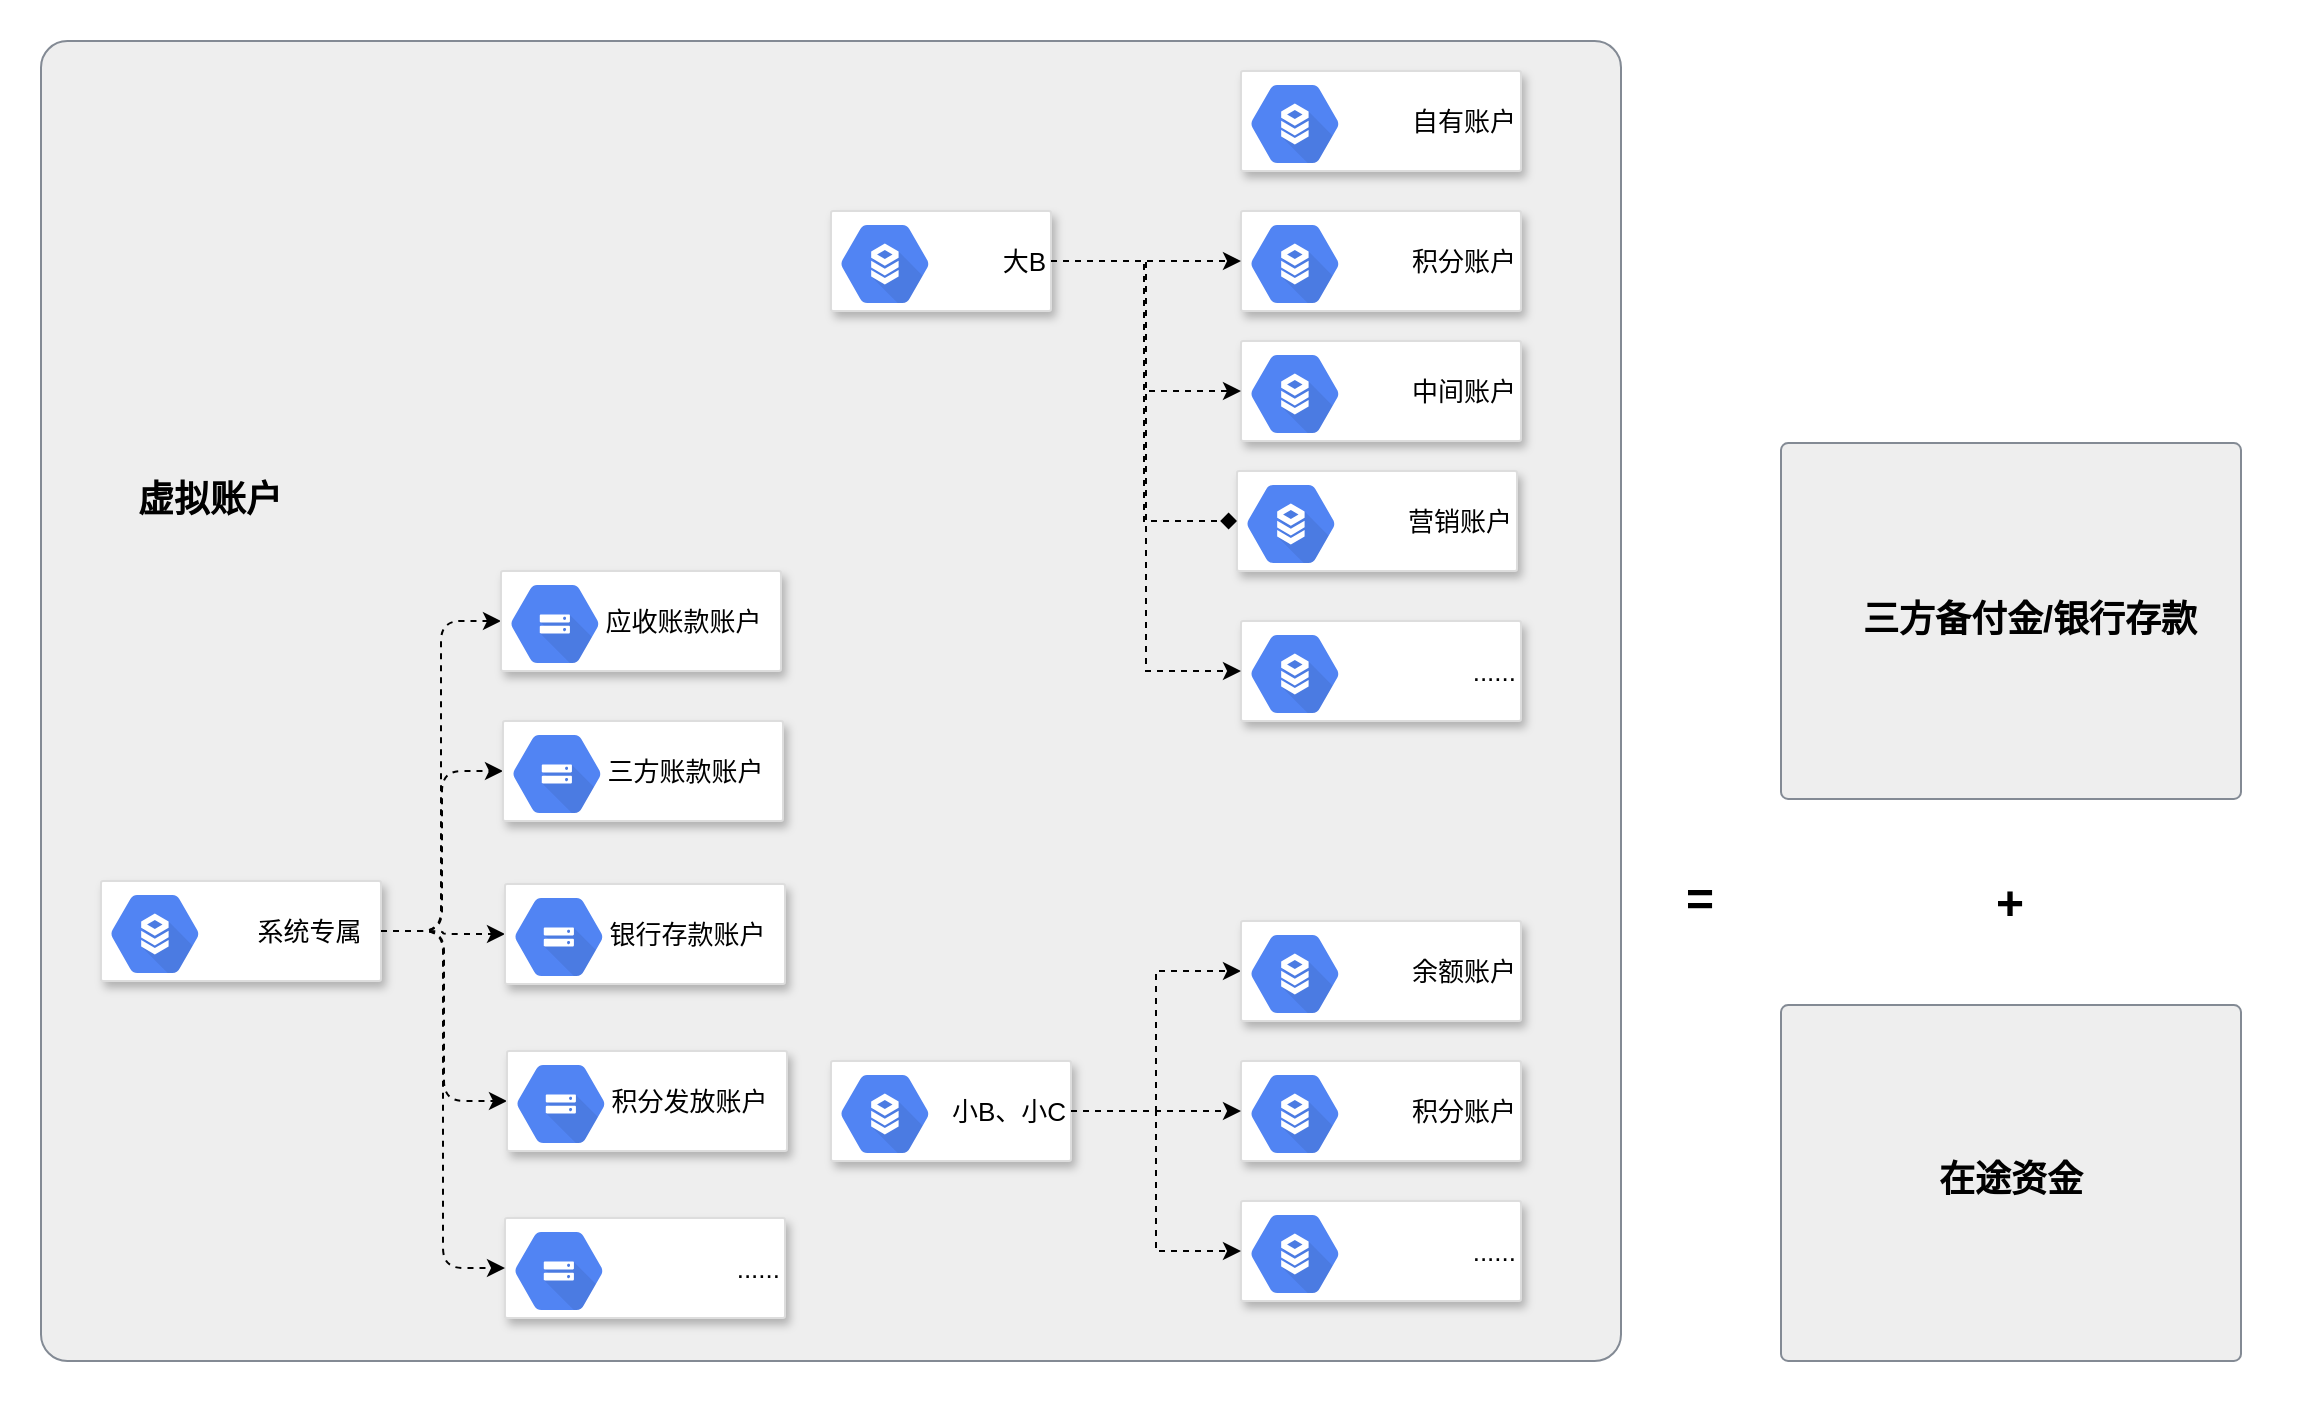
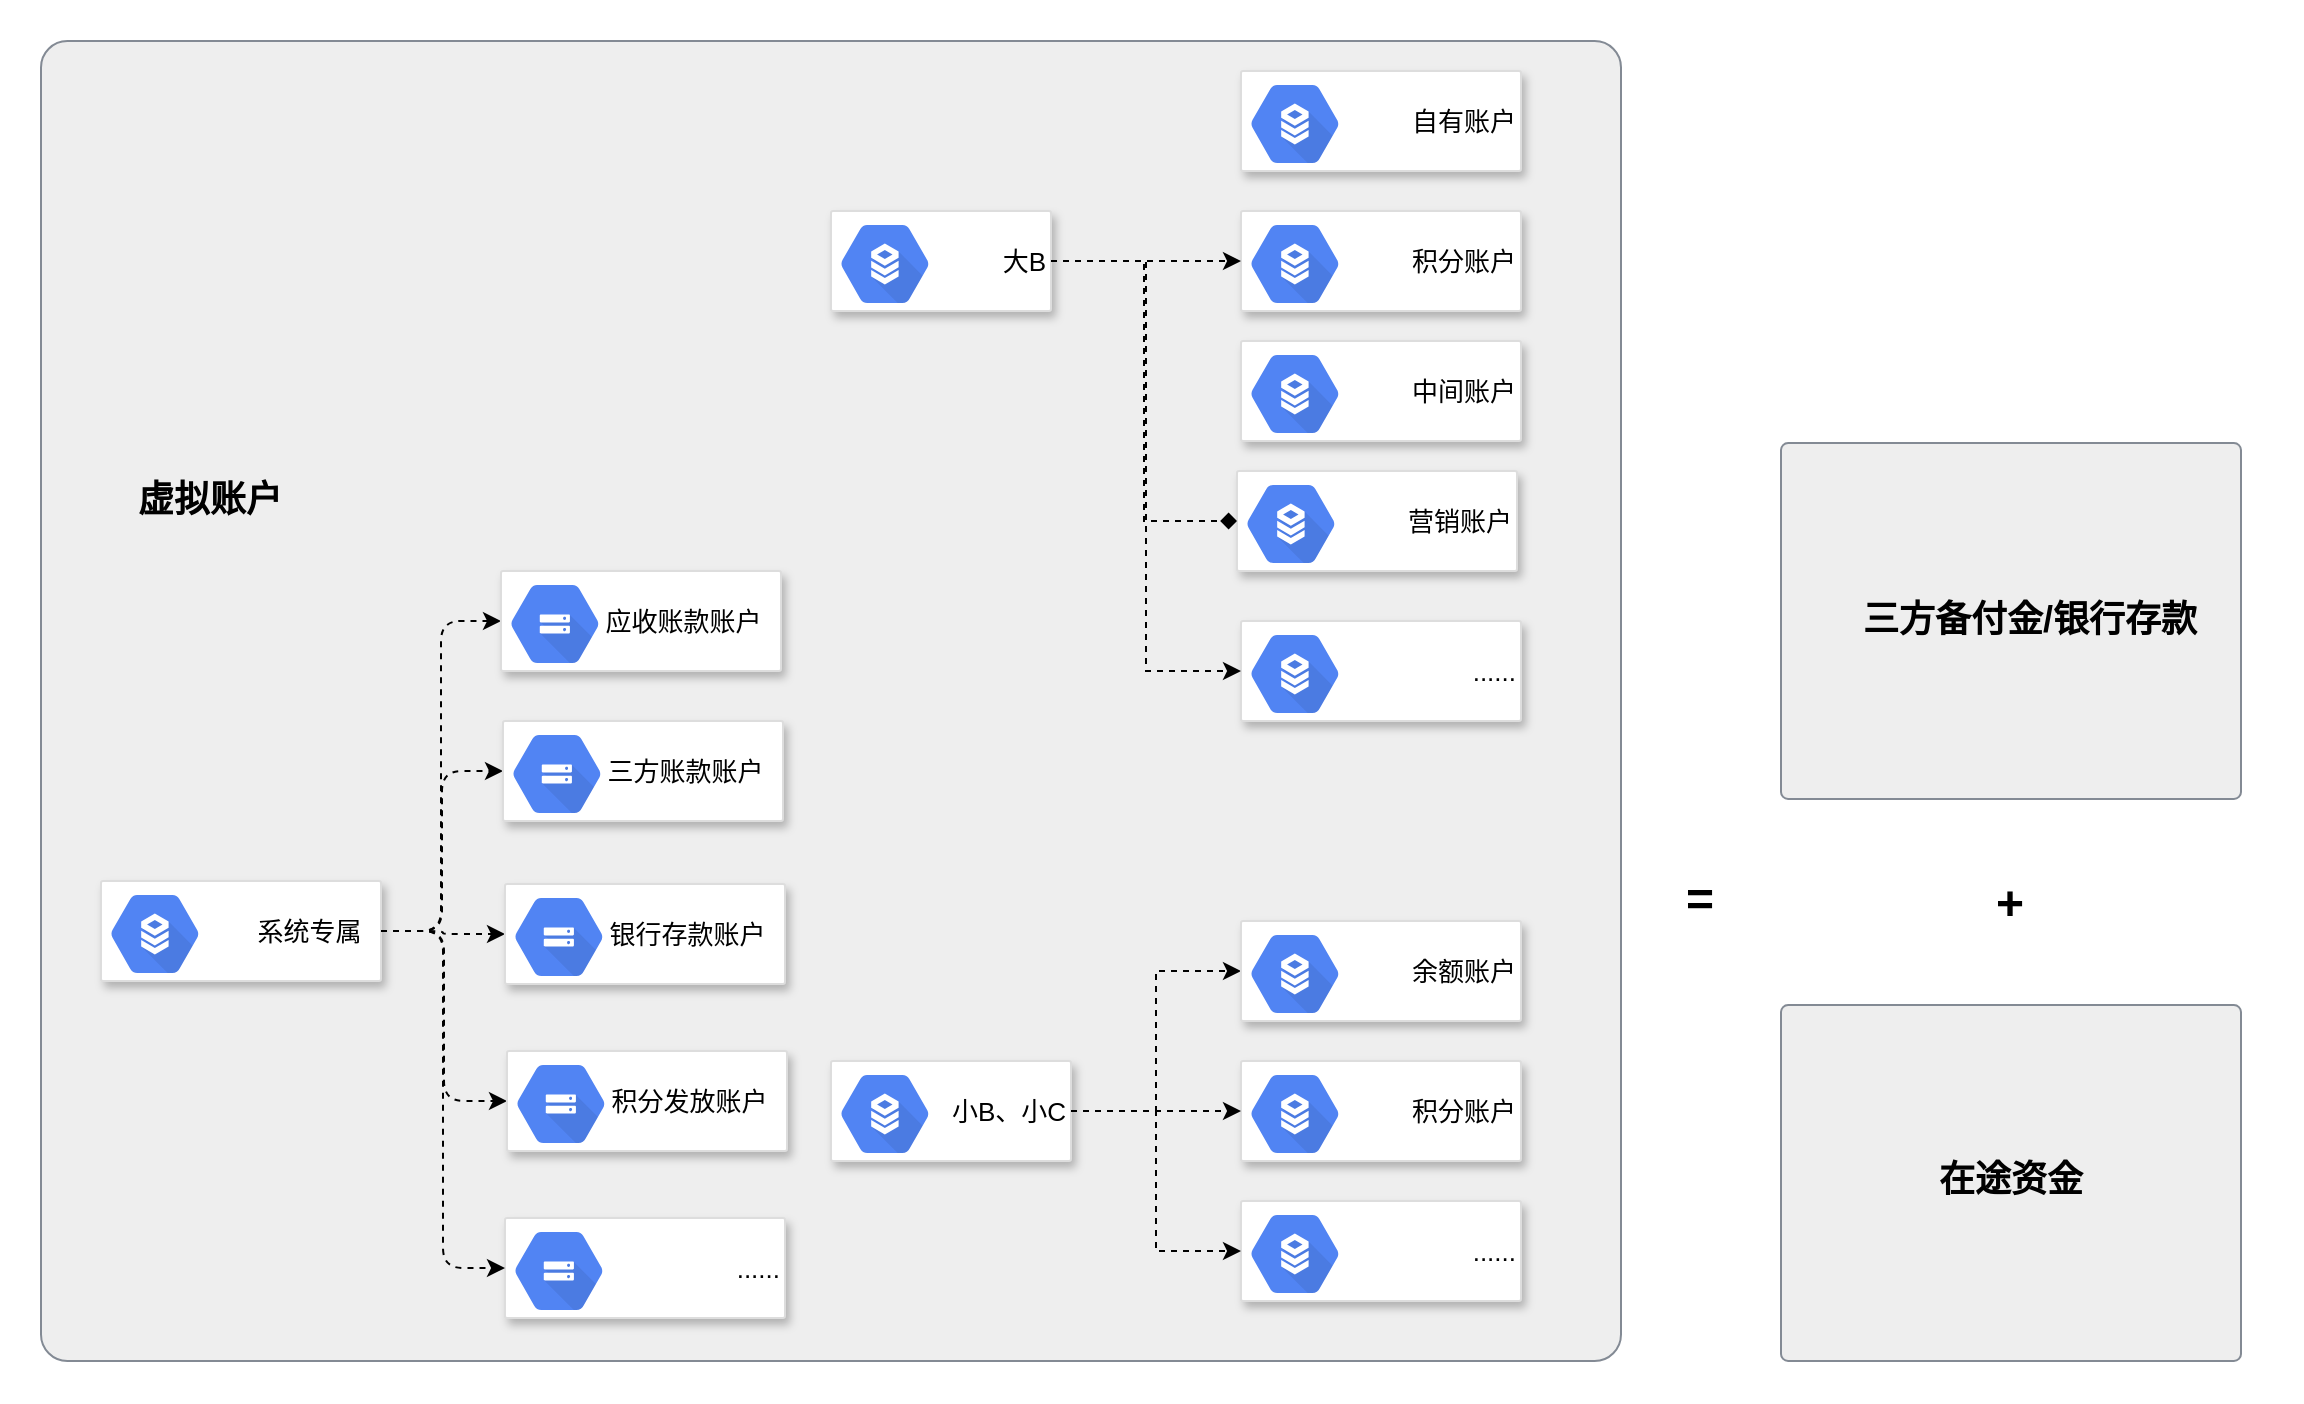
(1189, 391) -> none
